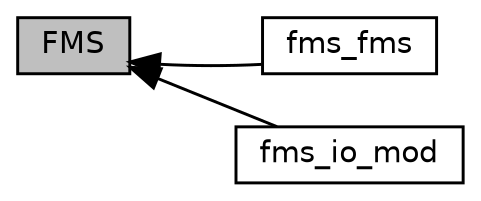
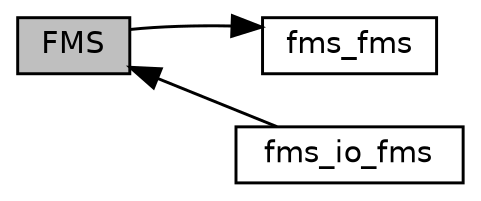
(211, 66) -> (181, 26)
(350, 155) -> (350, 155)
